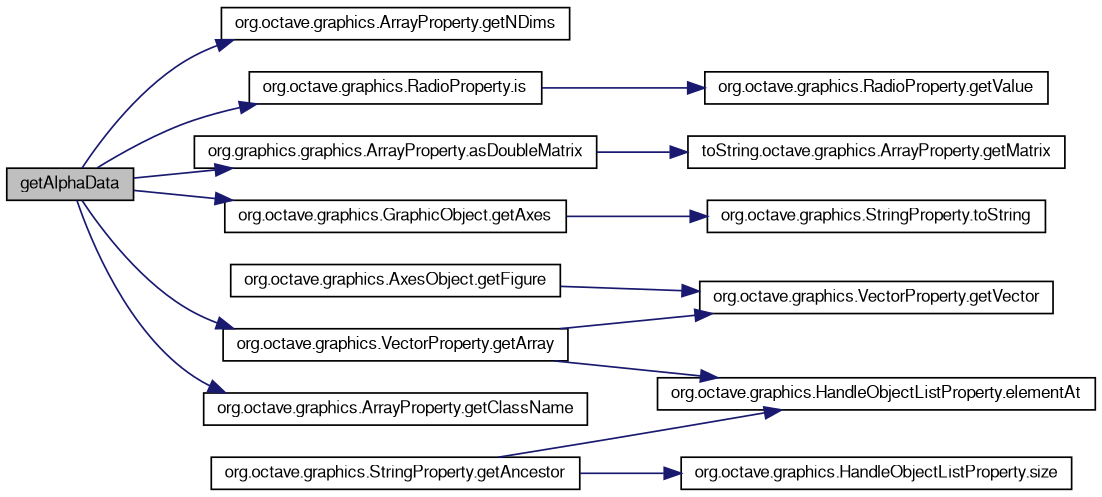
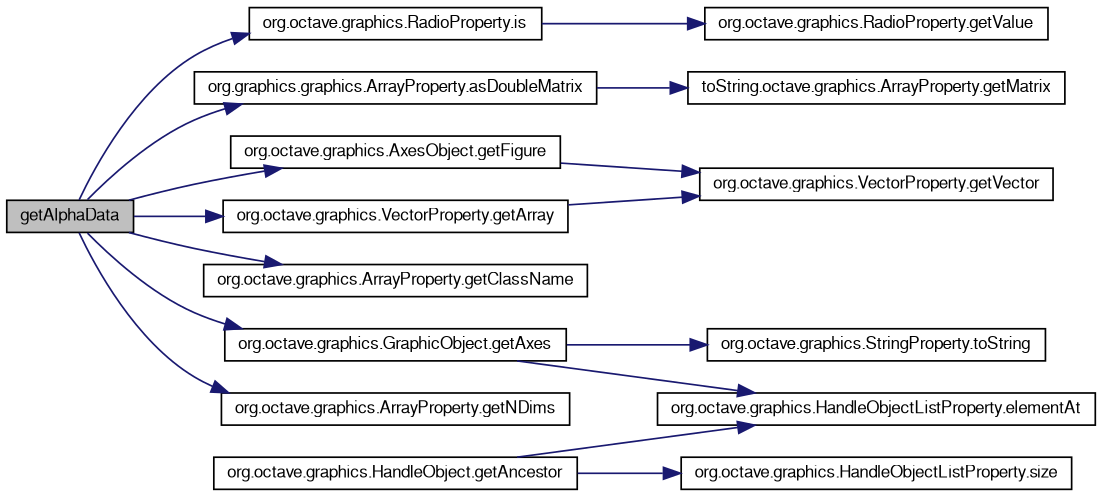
none -> (196, 184)
(627, 368) -> (627, 376)
(396, 473) -> (396, 473)
